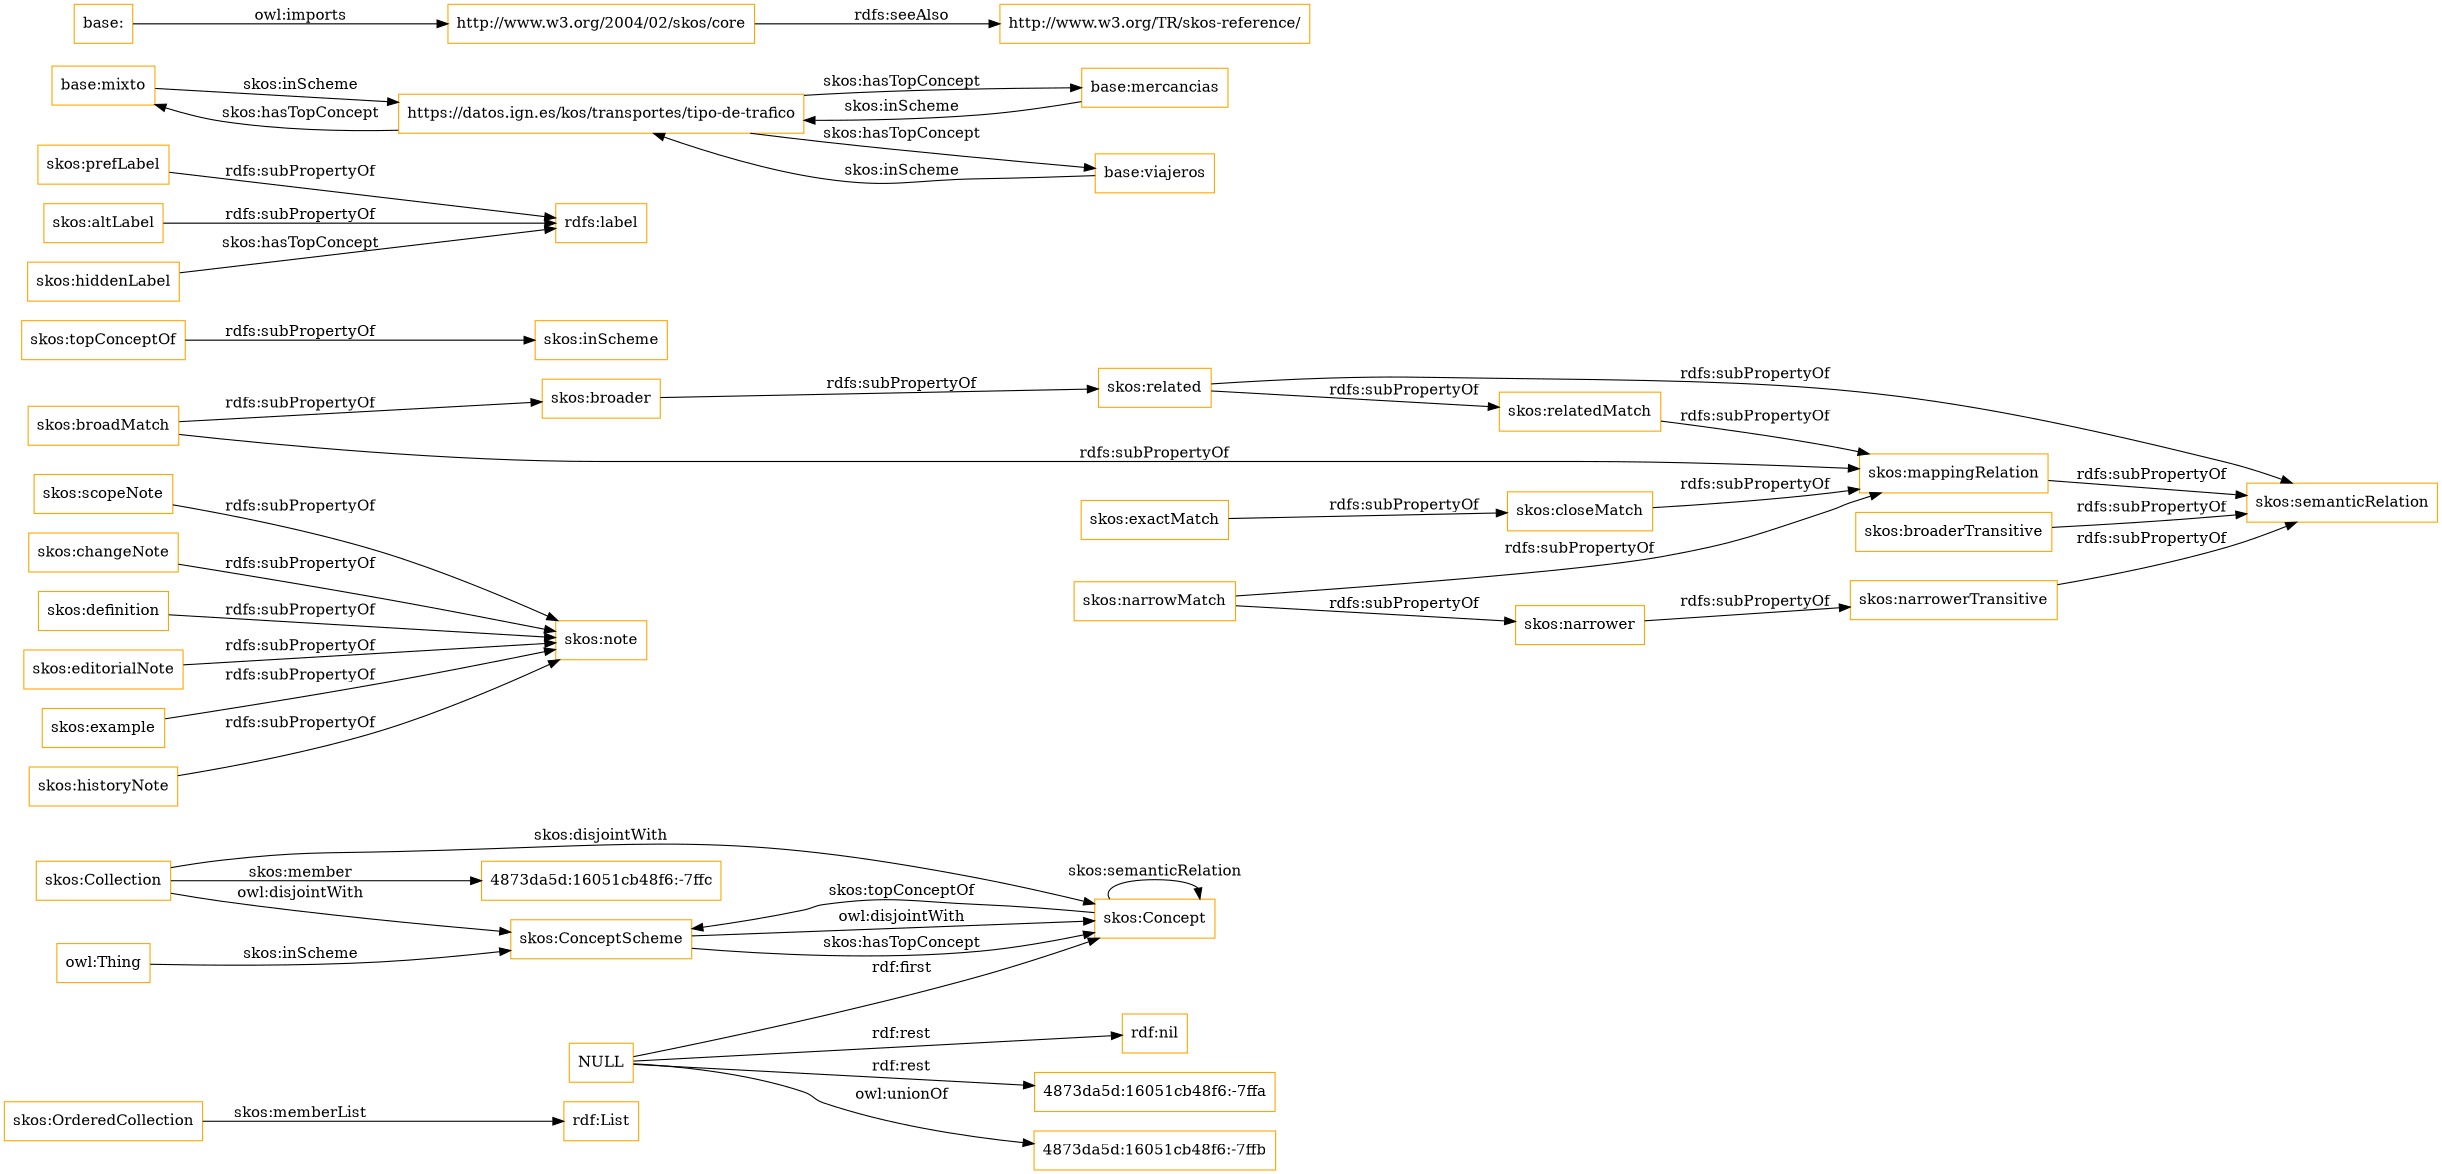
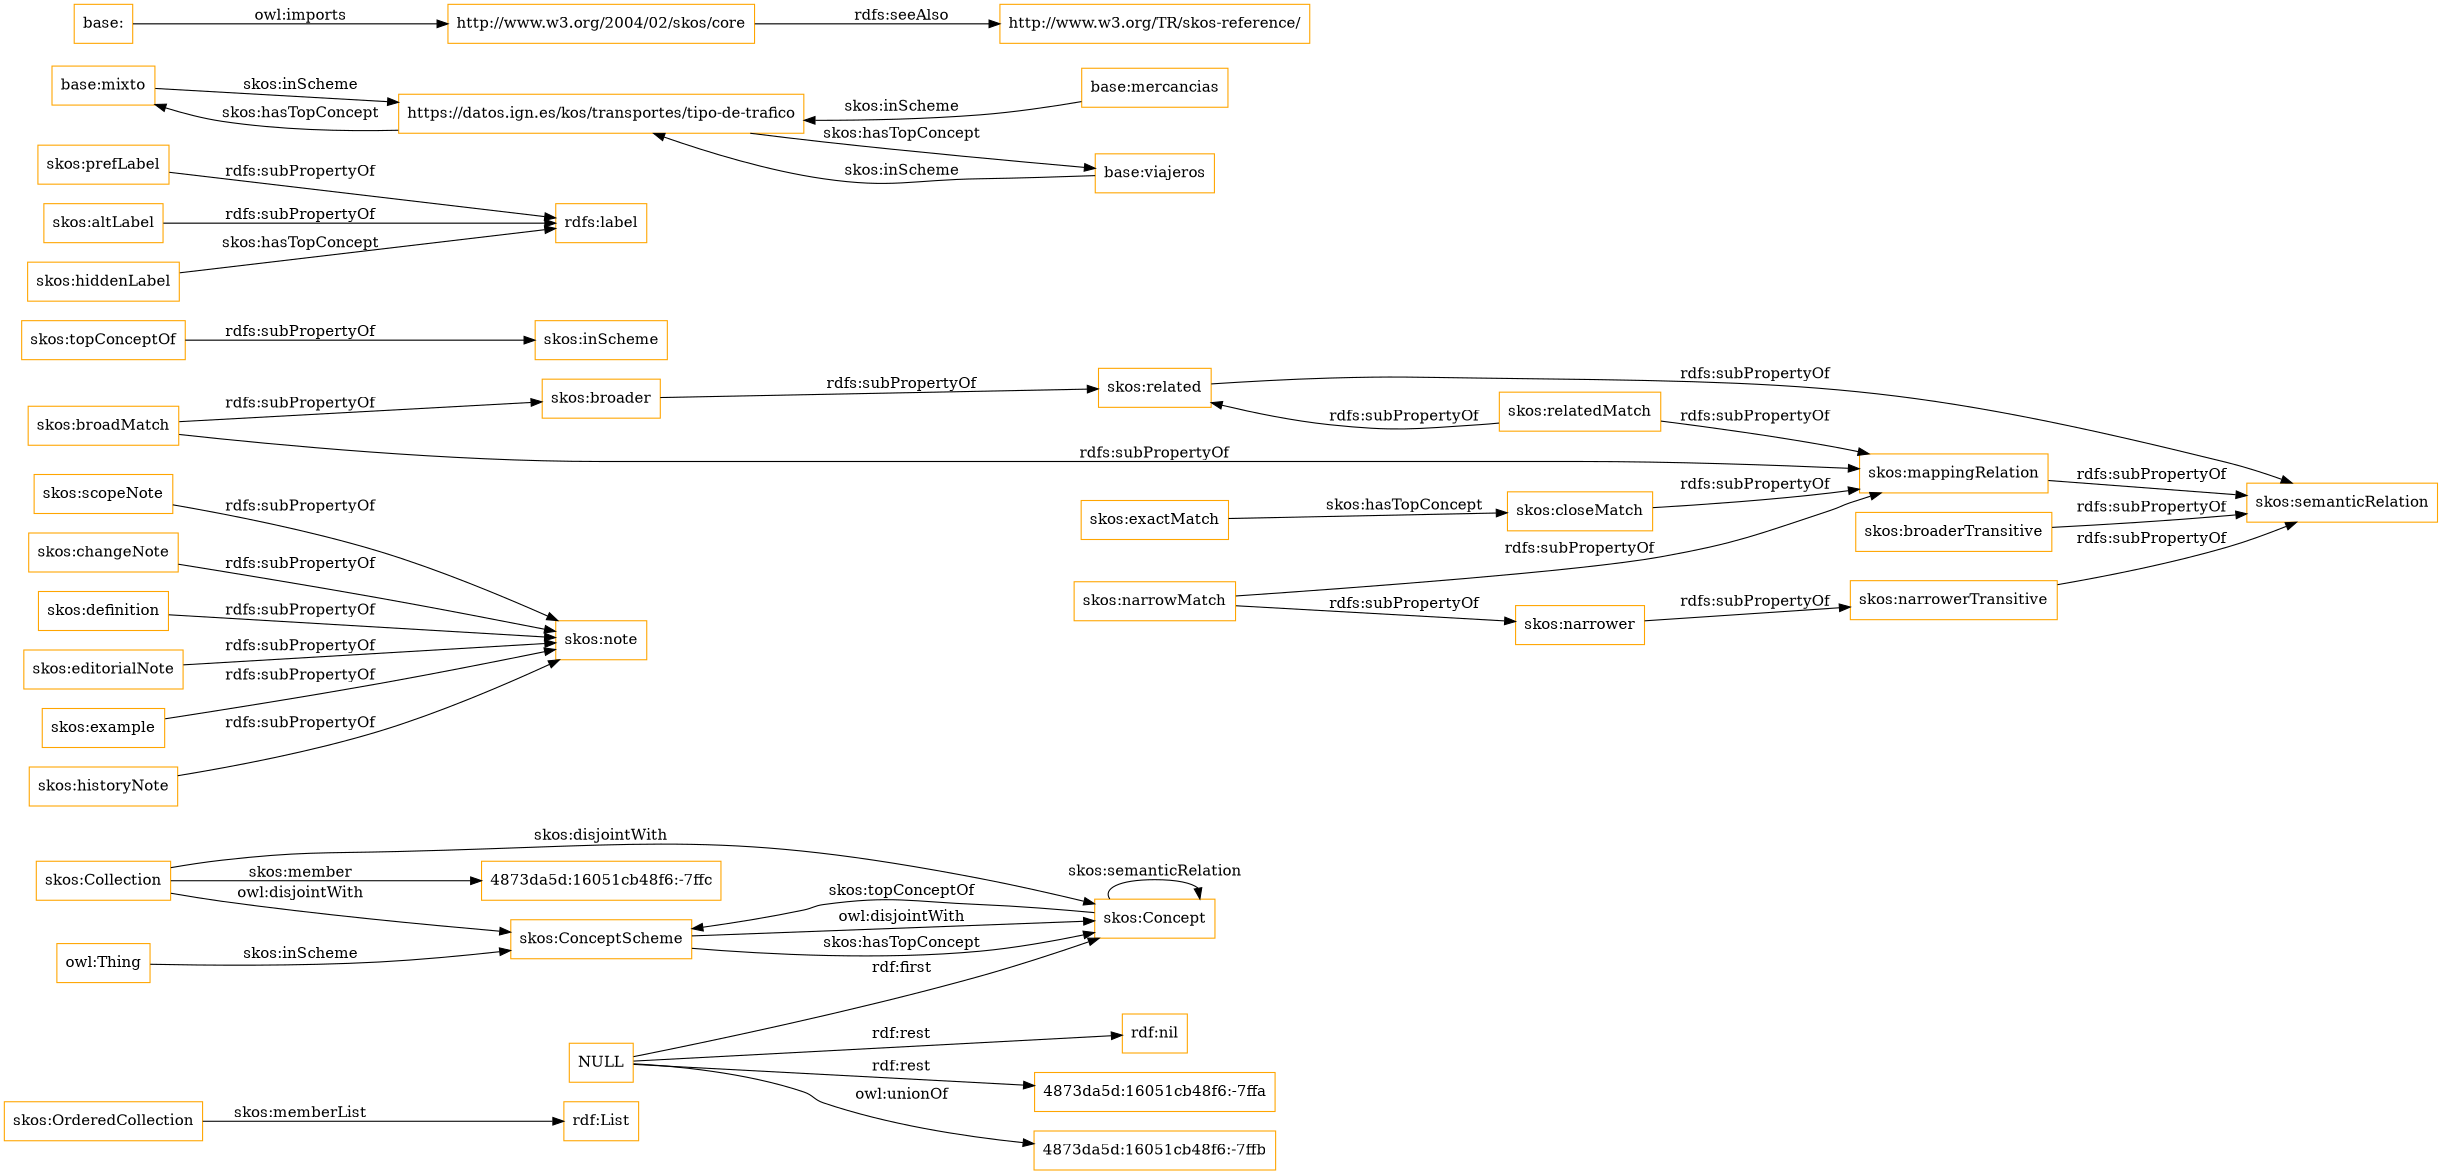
(937, 90) -> none
(1350, 399) -> (1360, 427)
(1405, 505) -> (1405, 505)
